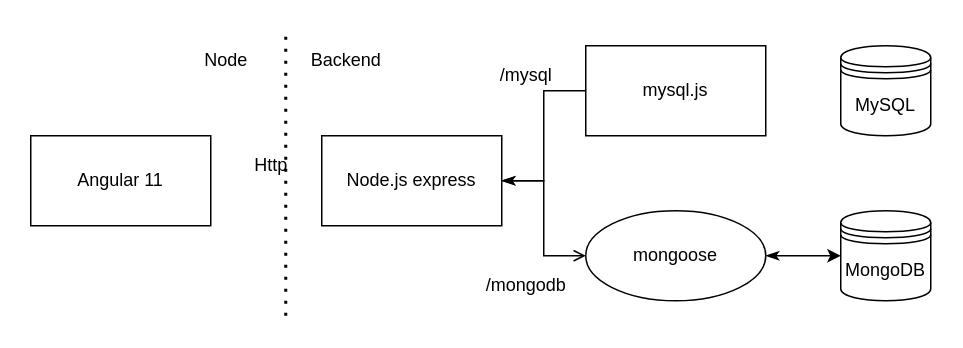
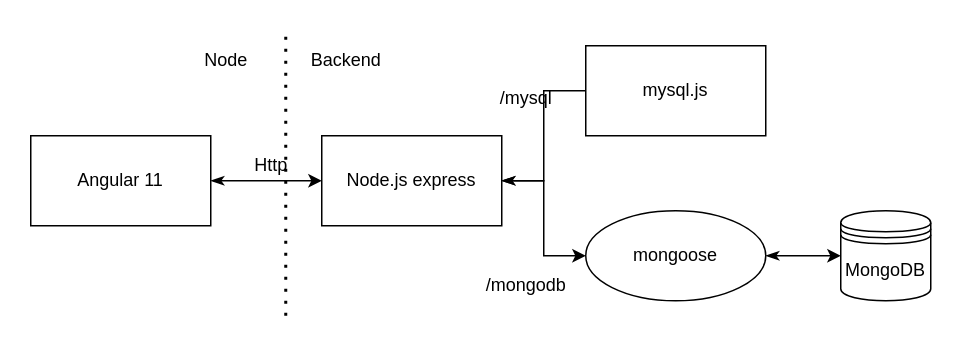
(526, 76) -> (526, 98)
(886, 91) -> none
none -> (266, 181)
(576, 256) -> (574, 256)
